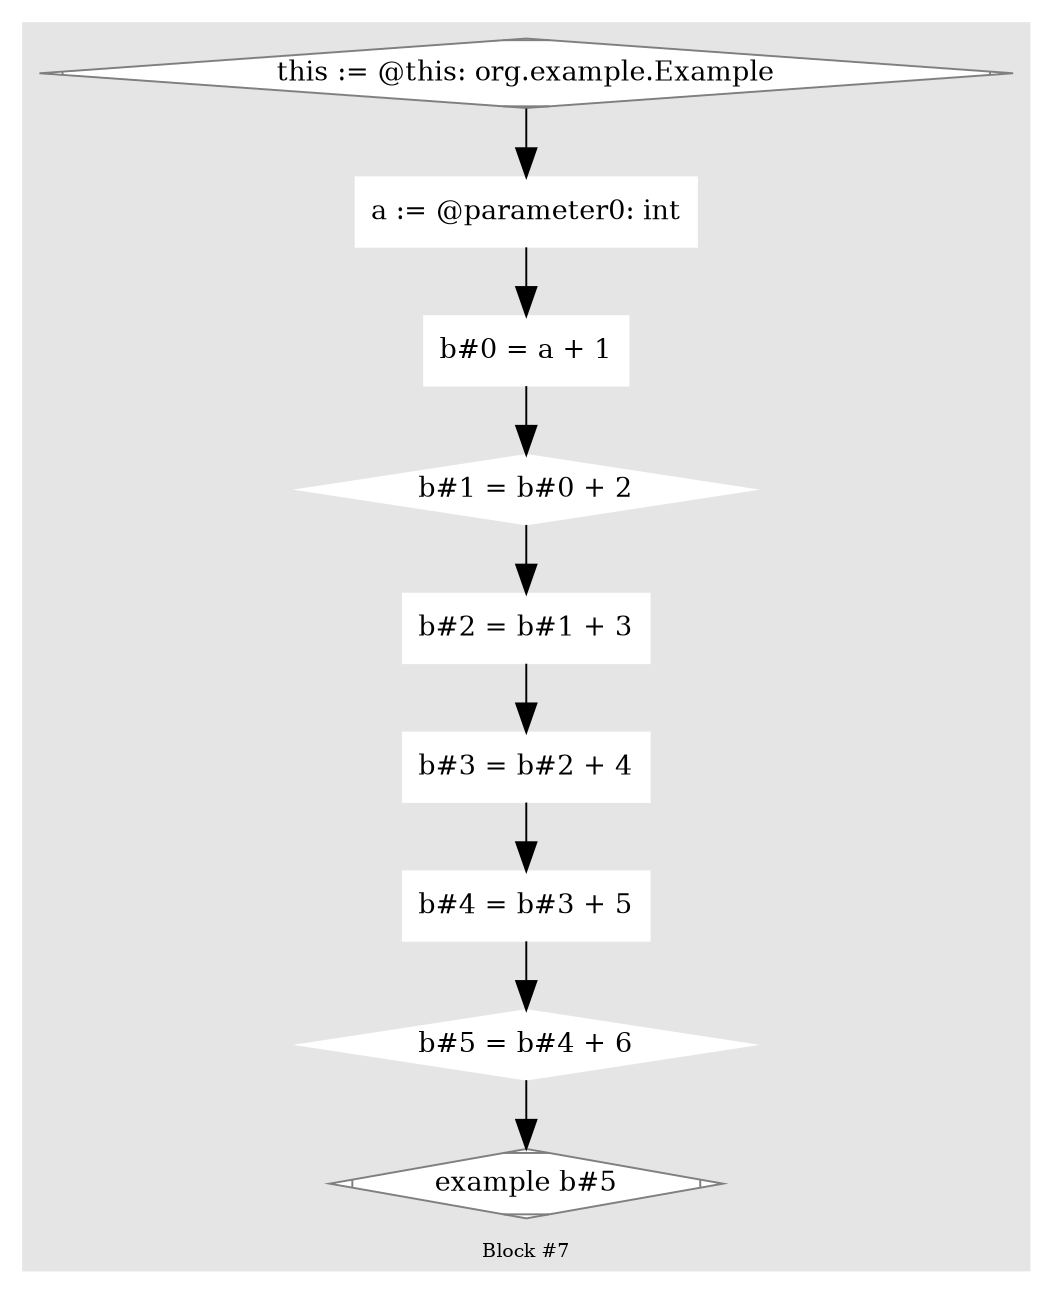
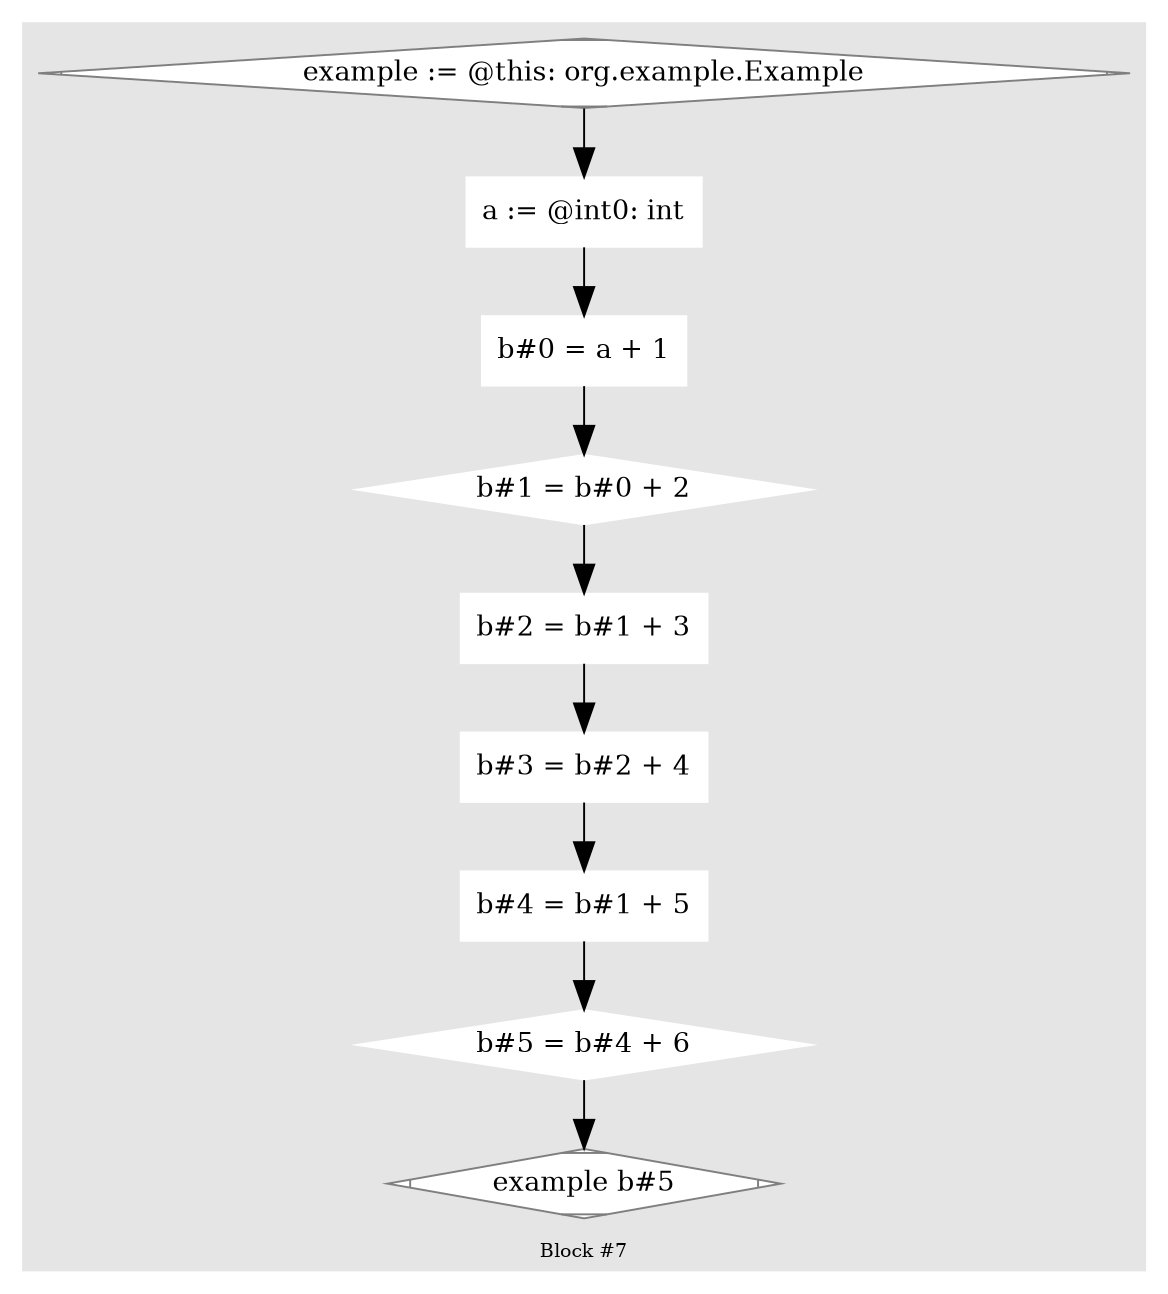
(526, 73) -> (584, 73)
(526, 212) -> (584, 212)
(526, 906) -> (584, 906)
